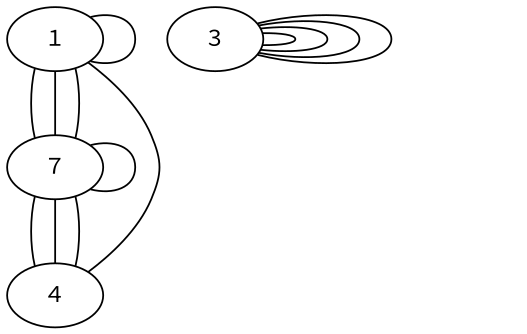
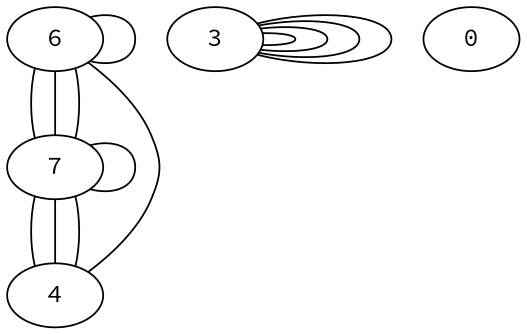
(55, 39) -> (55, 39)
none -> (471, 39)
